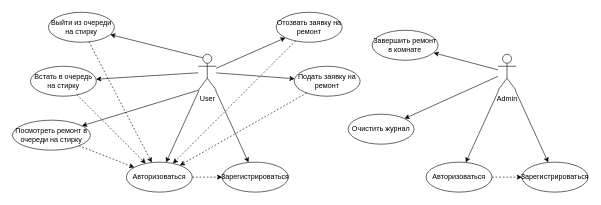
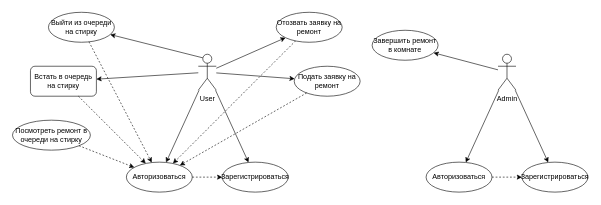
(63, 81) -> (63, 81)
(453, 97) -> none
(141, 108) -> none
(381, 129) -> none
